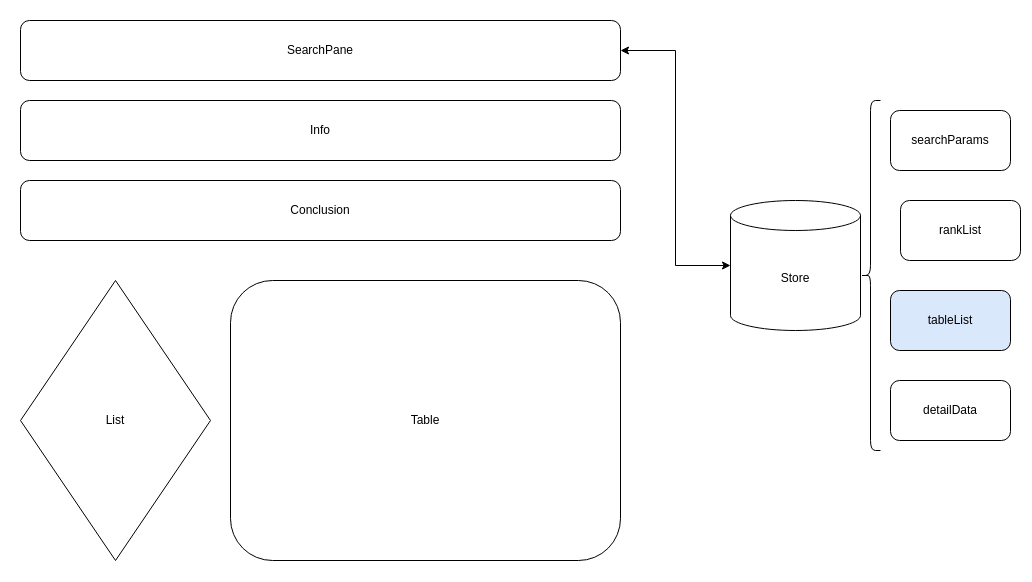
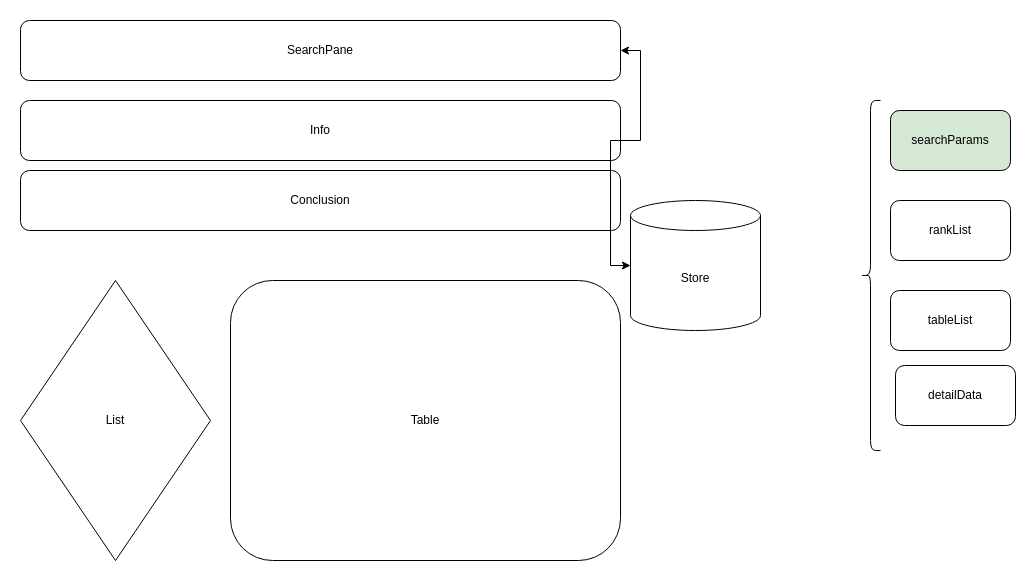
(951, 141) -> (951, 141)
(321, 211) -> (321, 201)
(961, 231) -> (951, 231)
(796, 266) -> (696, 266)
(951, 321) -> (951, 321)
(951, 411) -> (956, 396)
